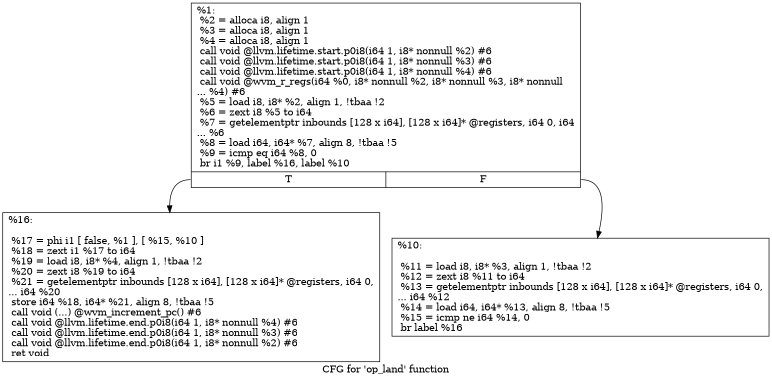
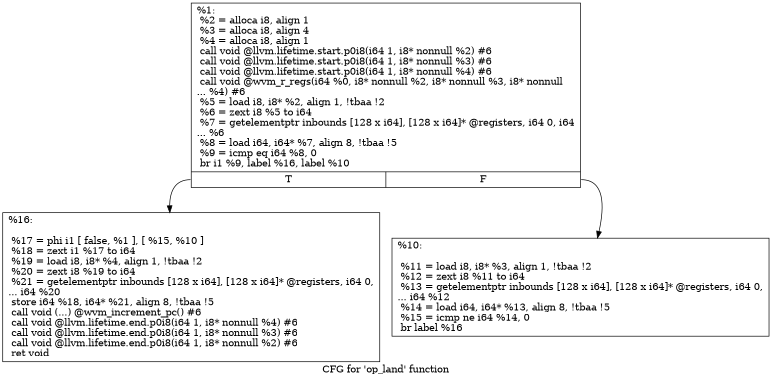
(253, 31) -> (253, 31)
